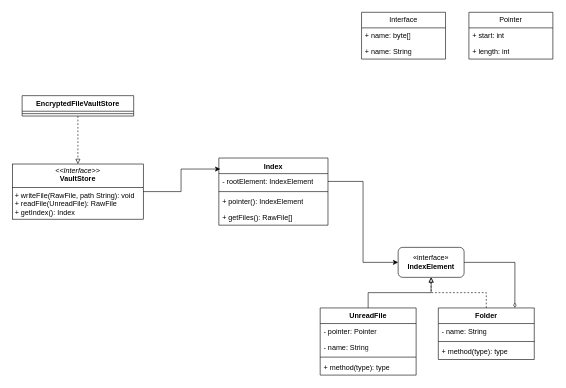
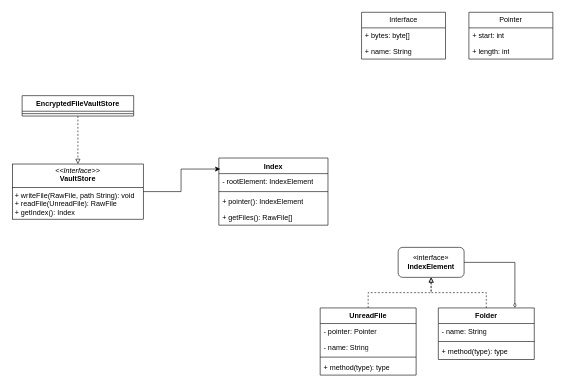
(391, 36) -> (393, 36)
(347, 182) -> none
(392, 293) -> (392, 293)
